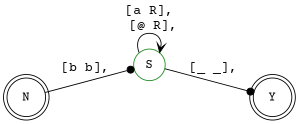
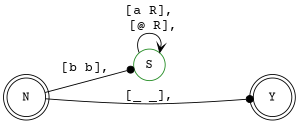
(206, 80) -> (146, 104)
